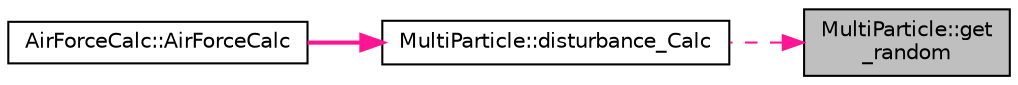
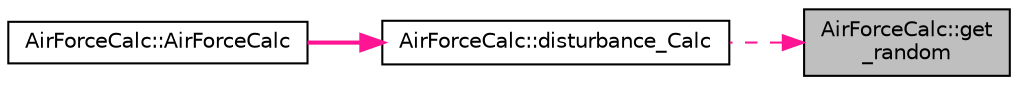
(556, 43) -> (556, 43)
(907, 43) -> (907, 43)
